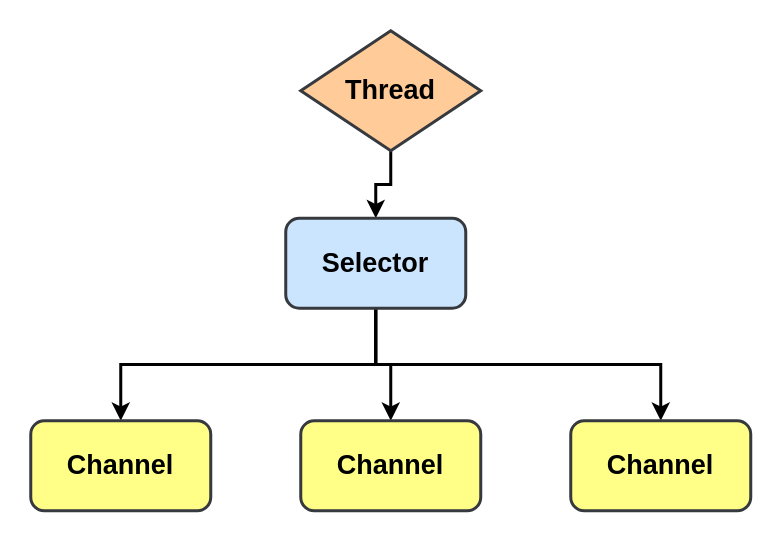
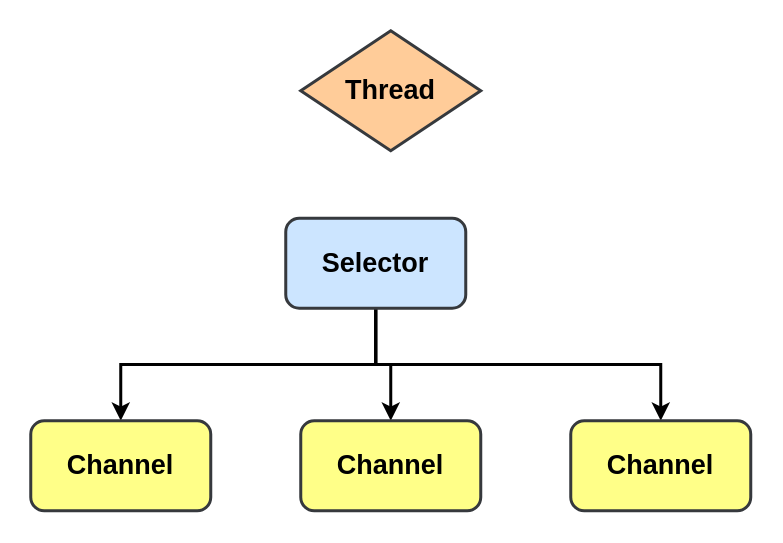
(390, 185) -> none
